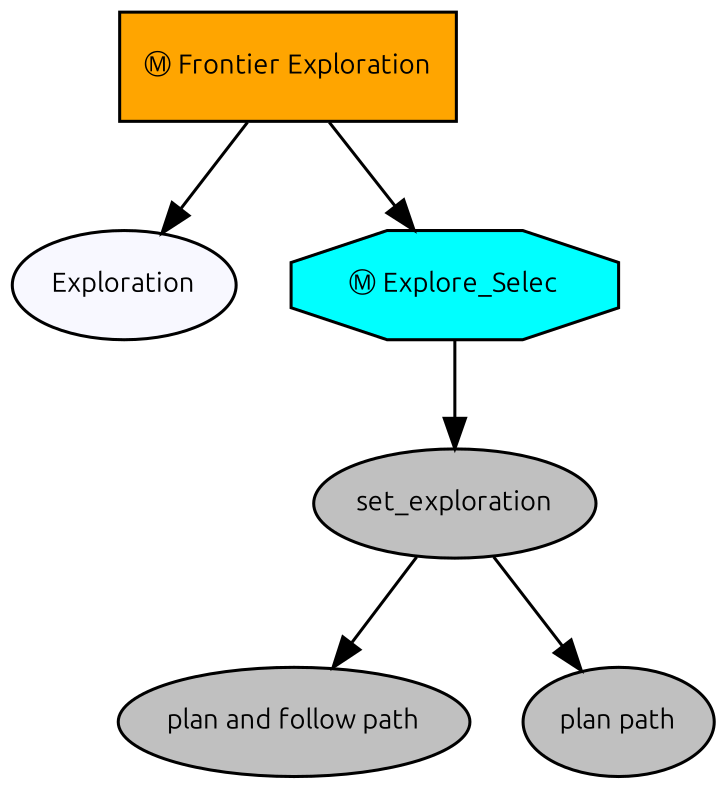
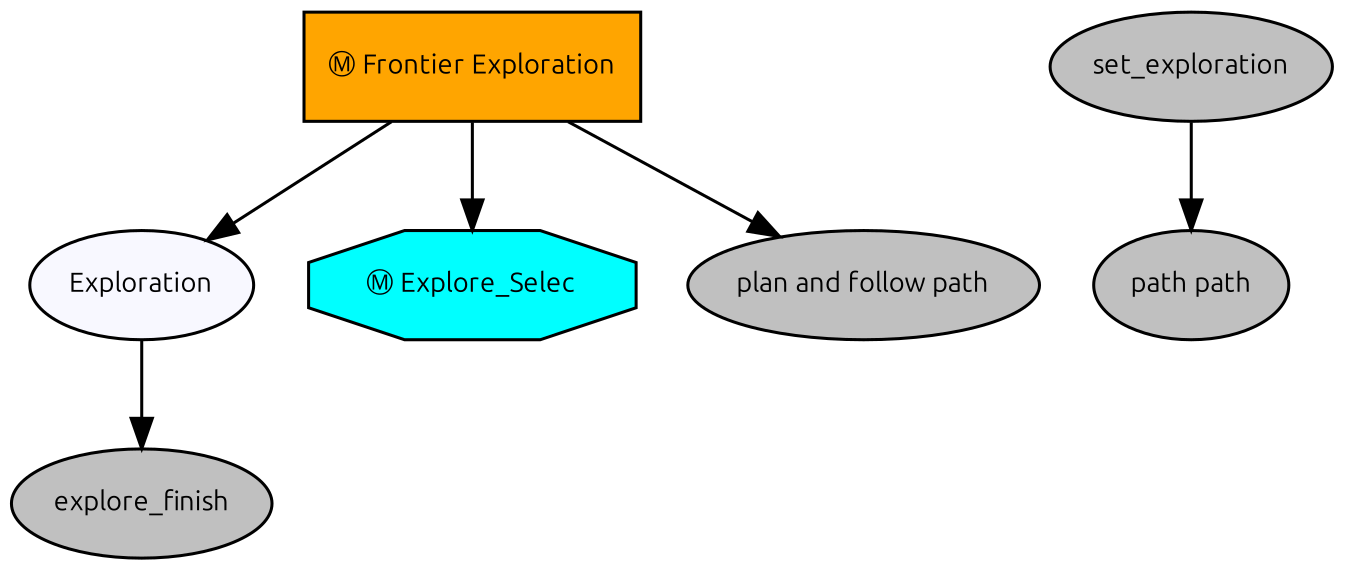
(455, 379) -> none
none -> (142, 504)
(384, 600) -> (660, 172)
(619, 722) -> (1191, 285)
